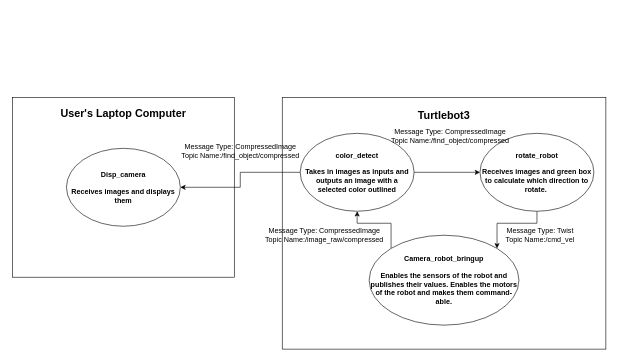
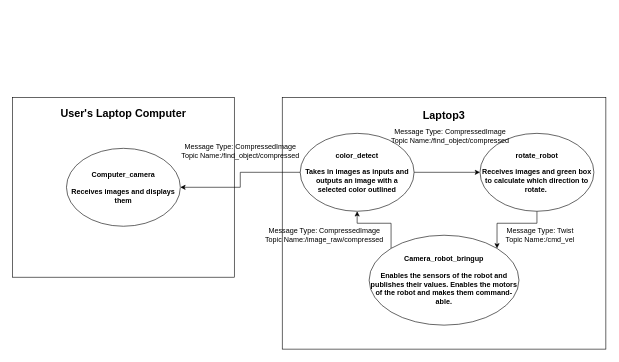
(123, 188) -> (123, 188)
(444, 224) -> (444, 224)
